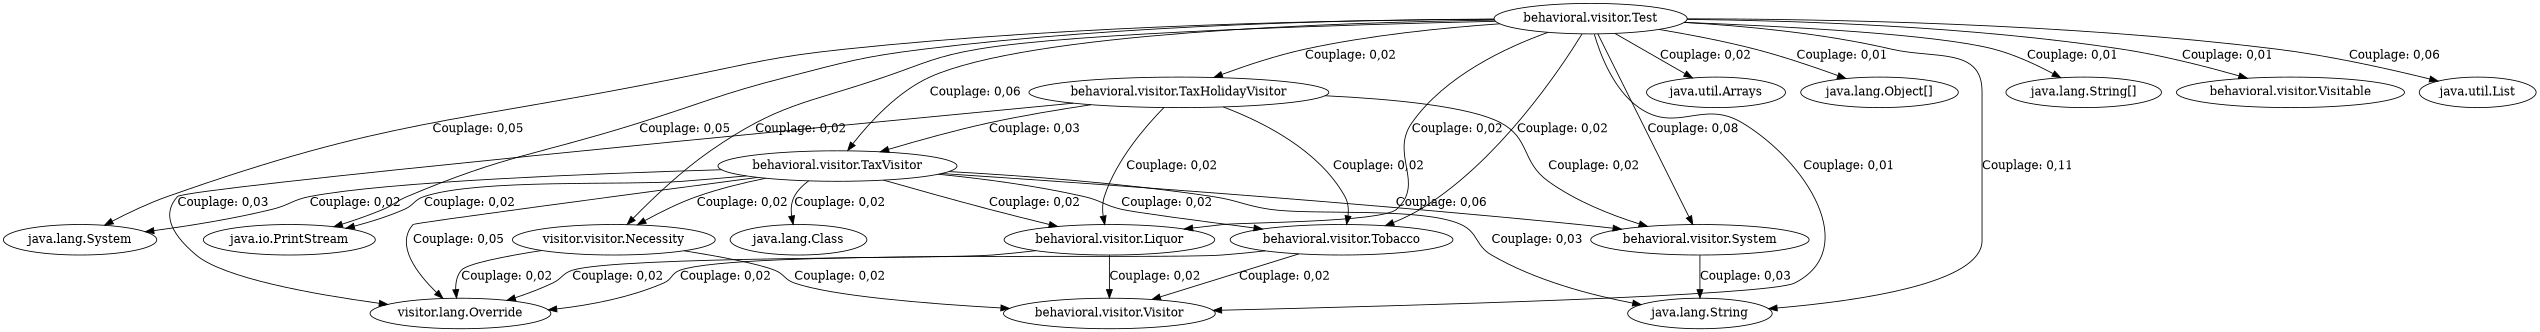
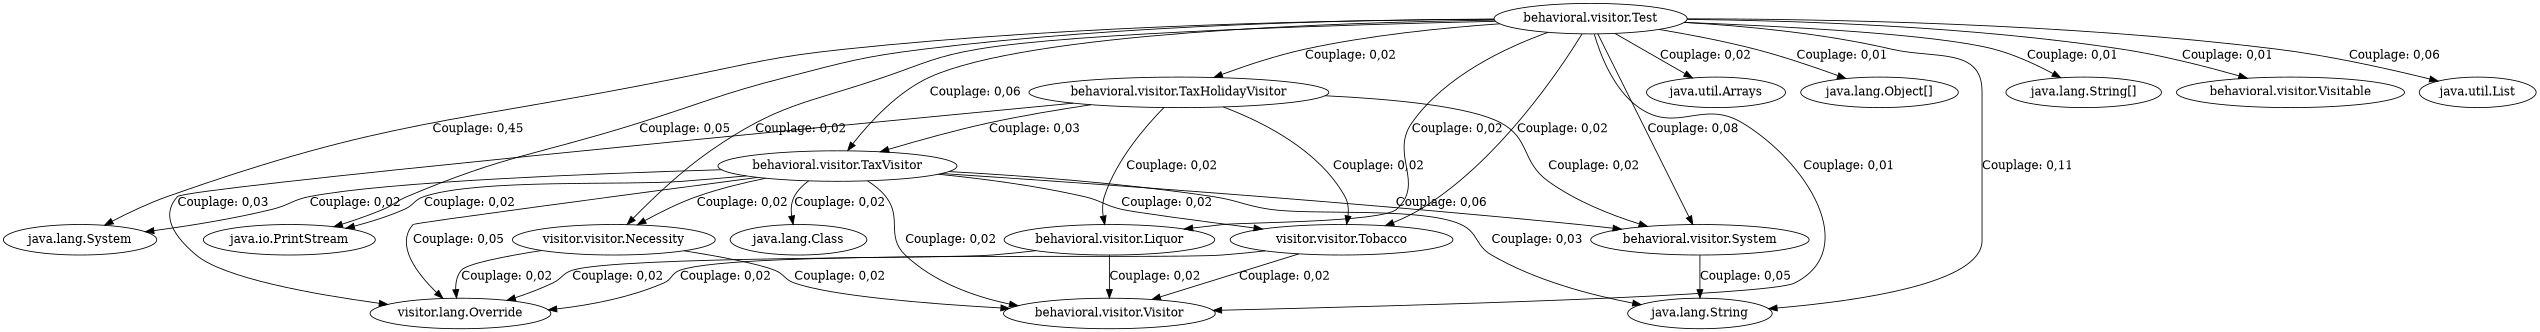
(478, 129) -> (478, 129)
(966, 203) -> (916, 265)
(1342, 240) -> (1342, 240)
(1746, 277) -> (1746, 277)
